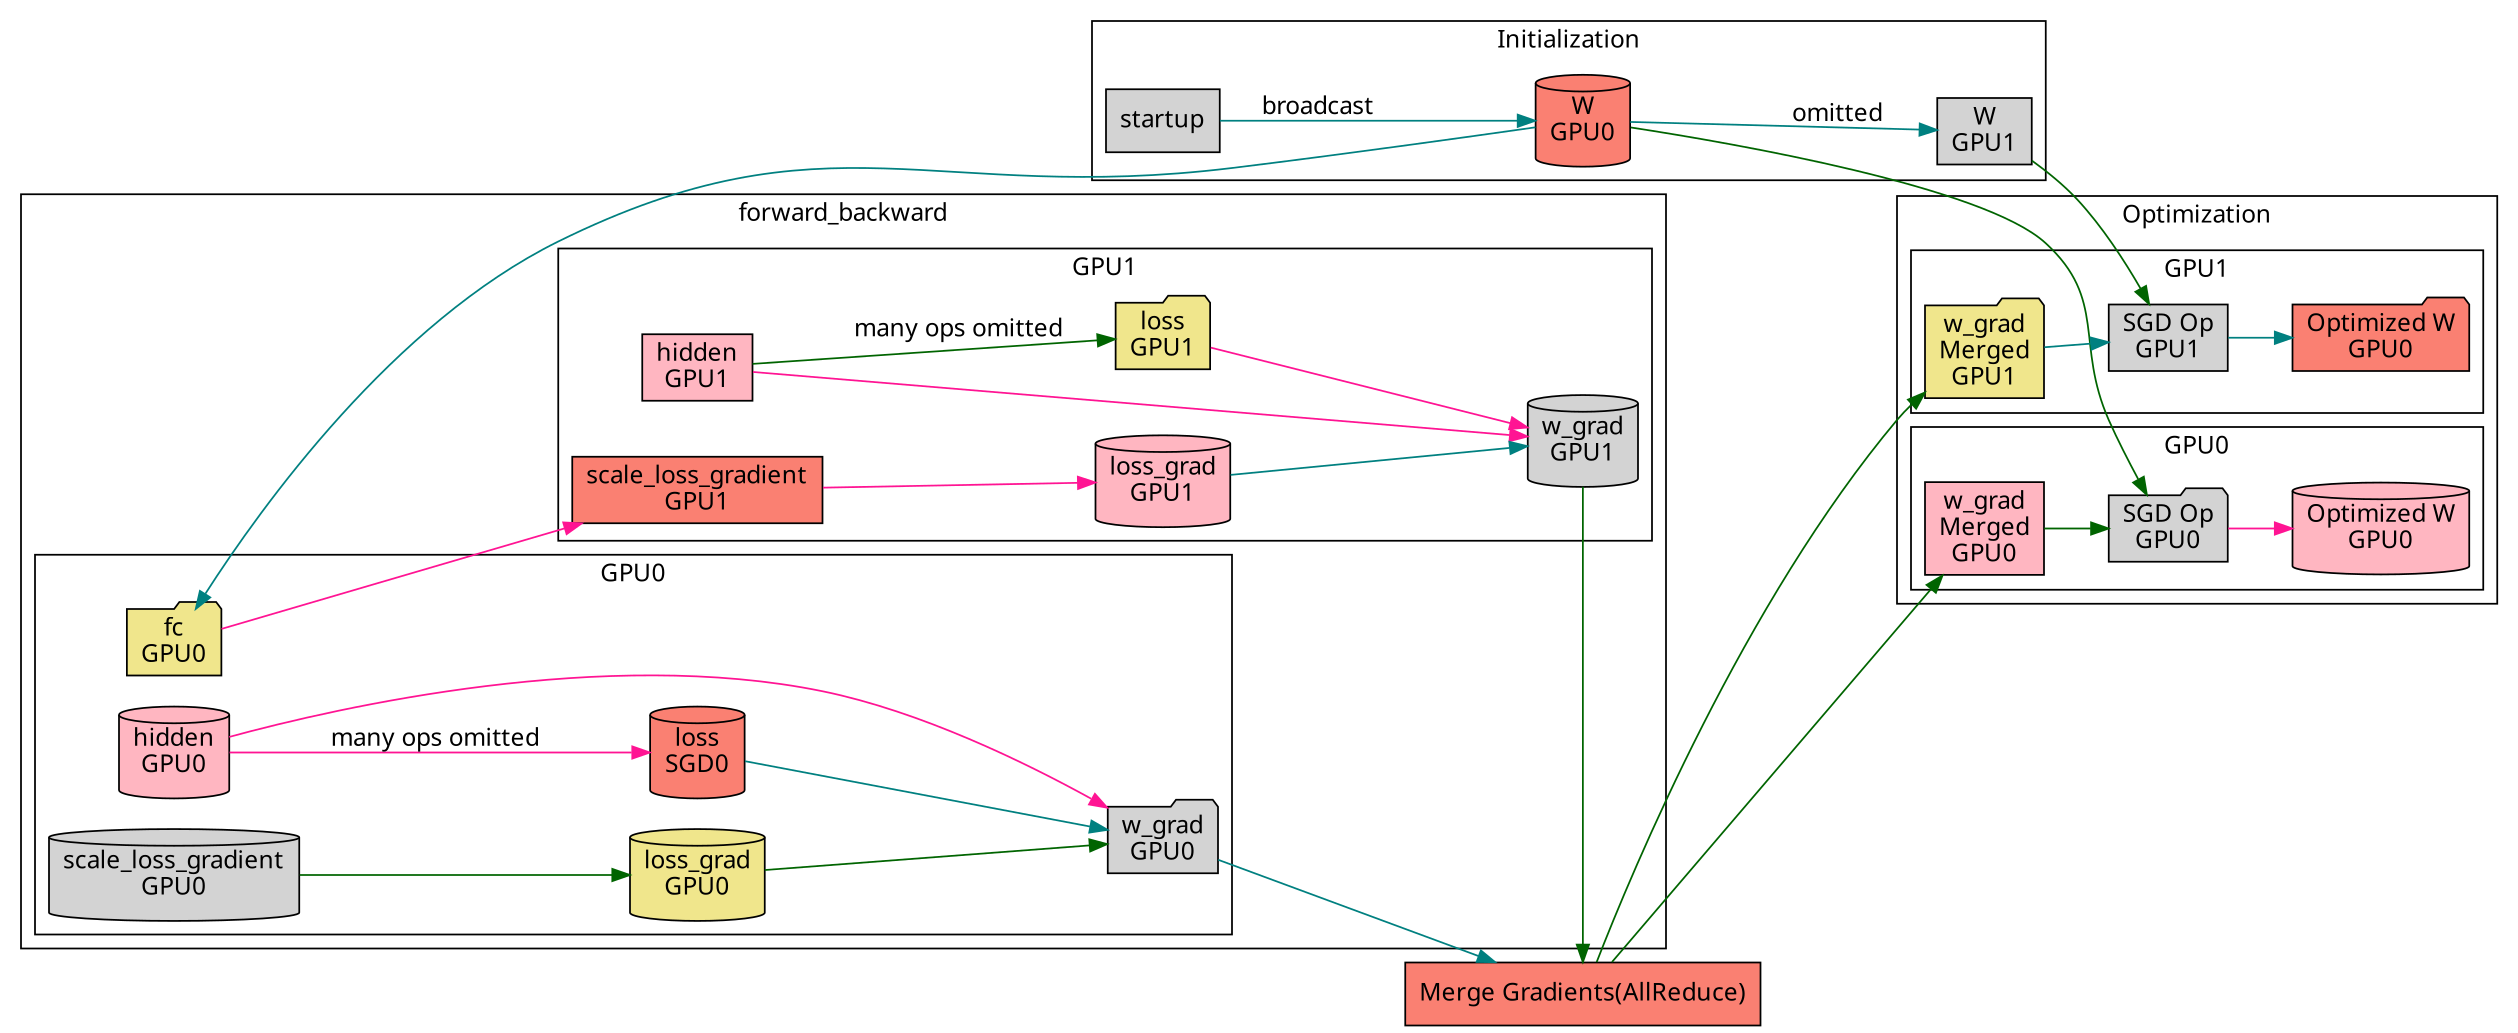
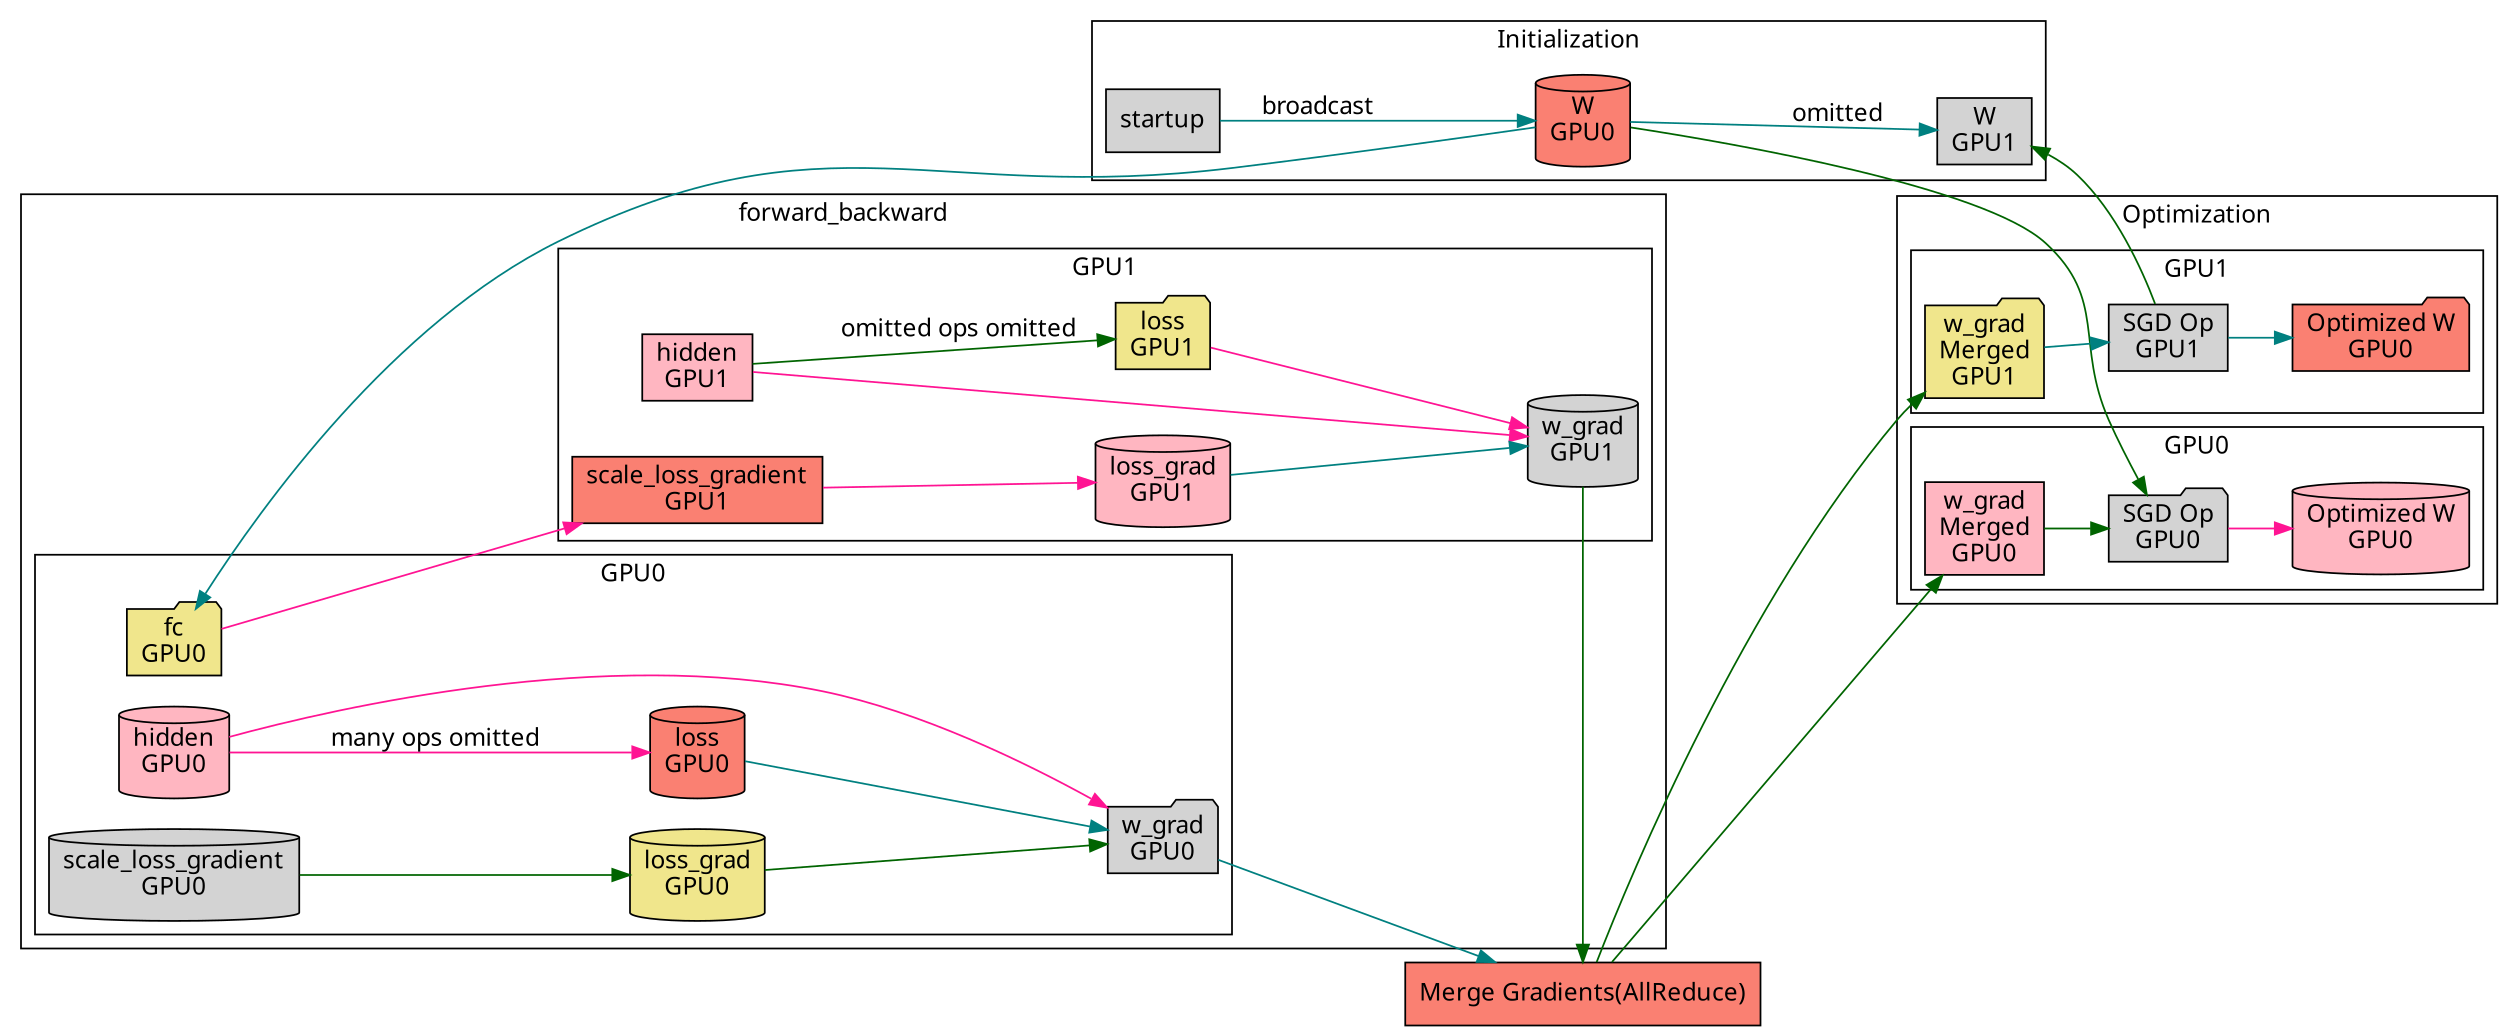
(2093, 218) -> (2114, 220)
(959, 330) -> (959, 330)
(697, 752) -> (697, 752)
